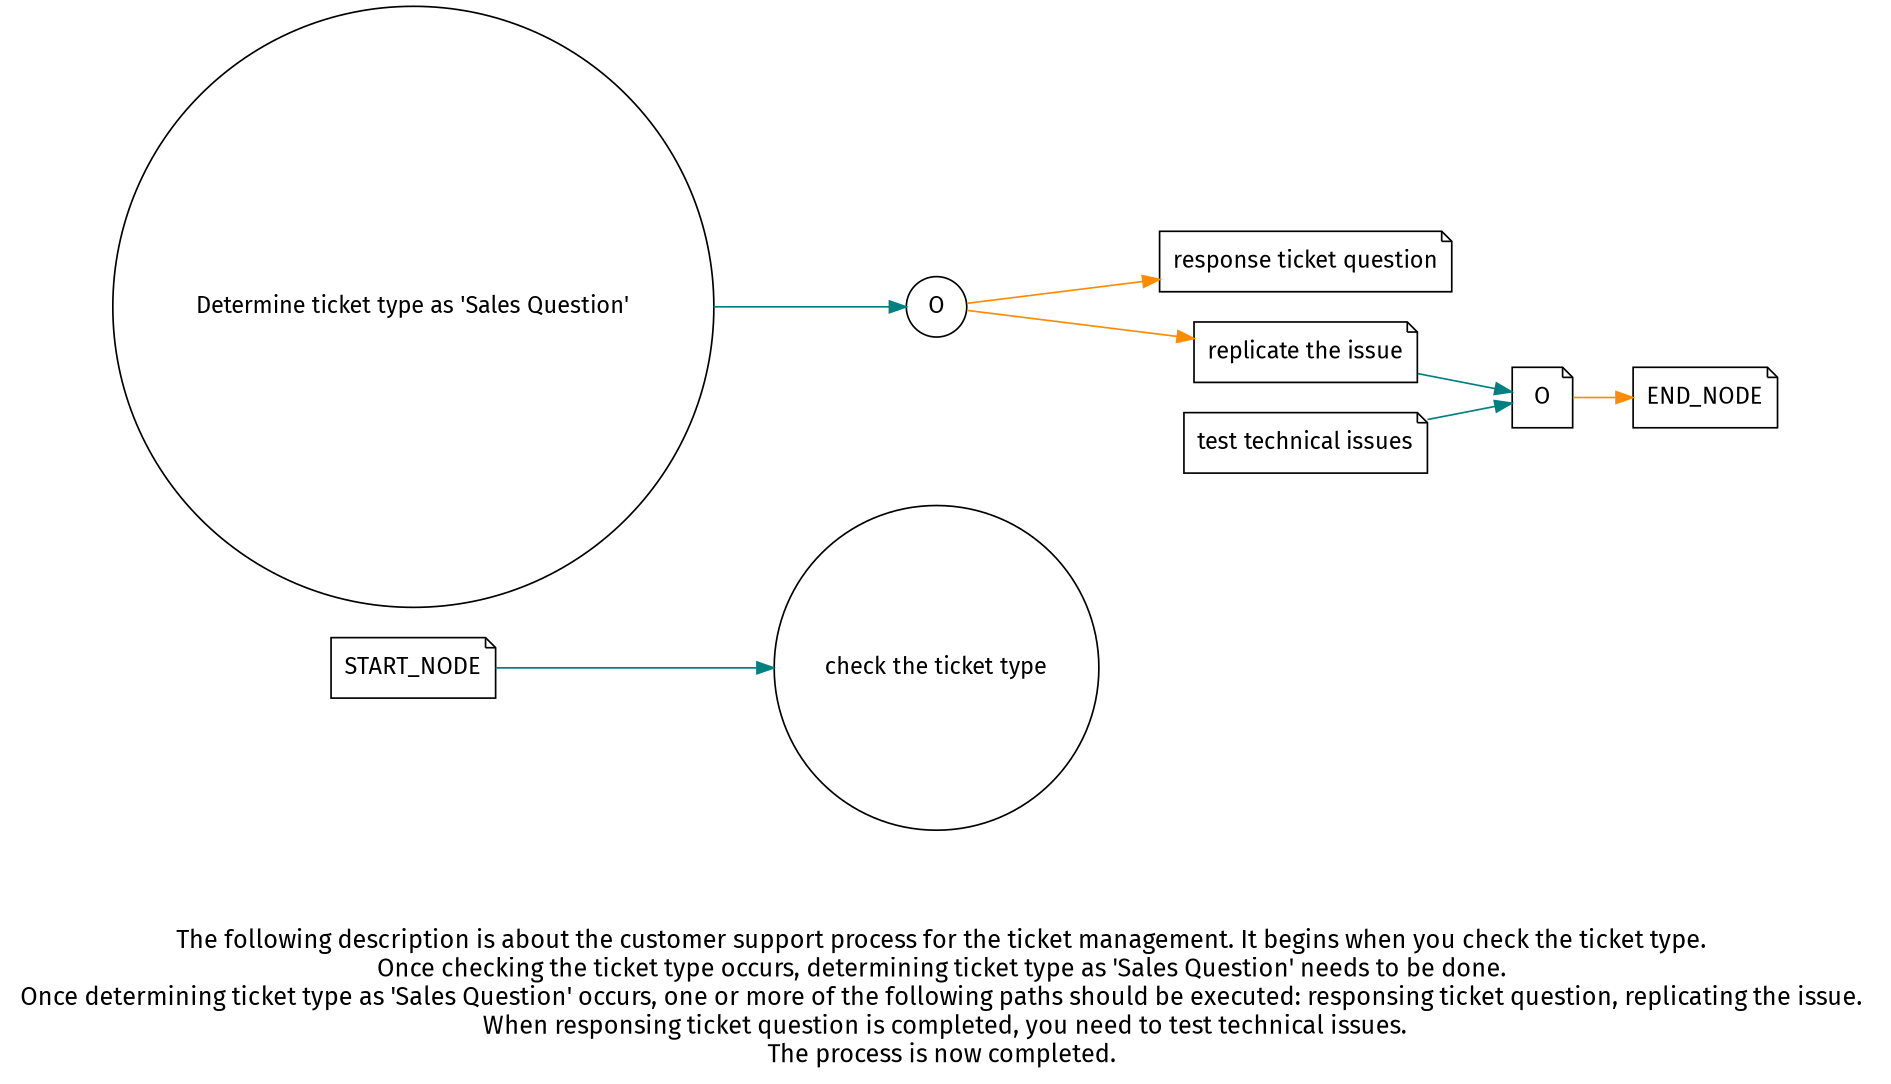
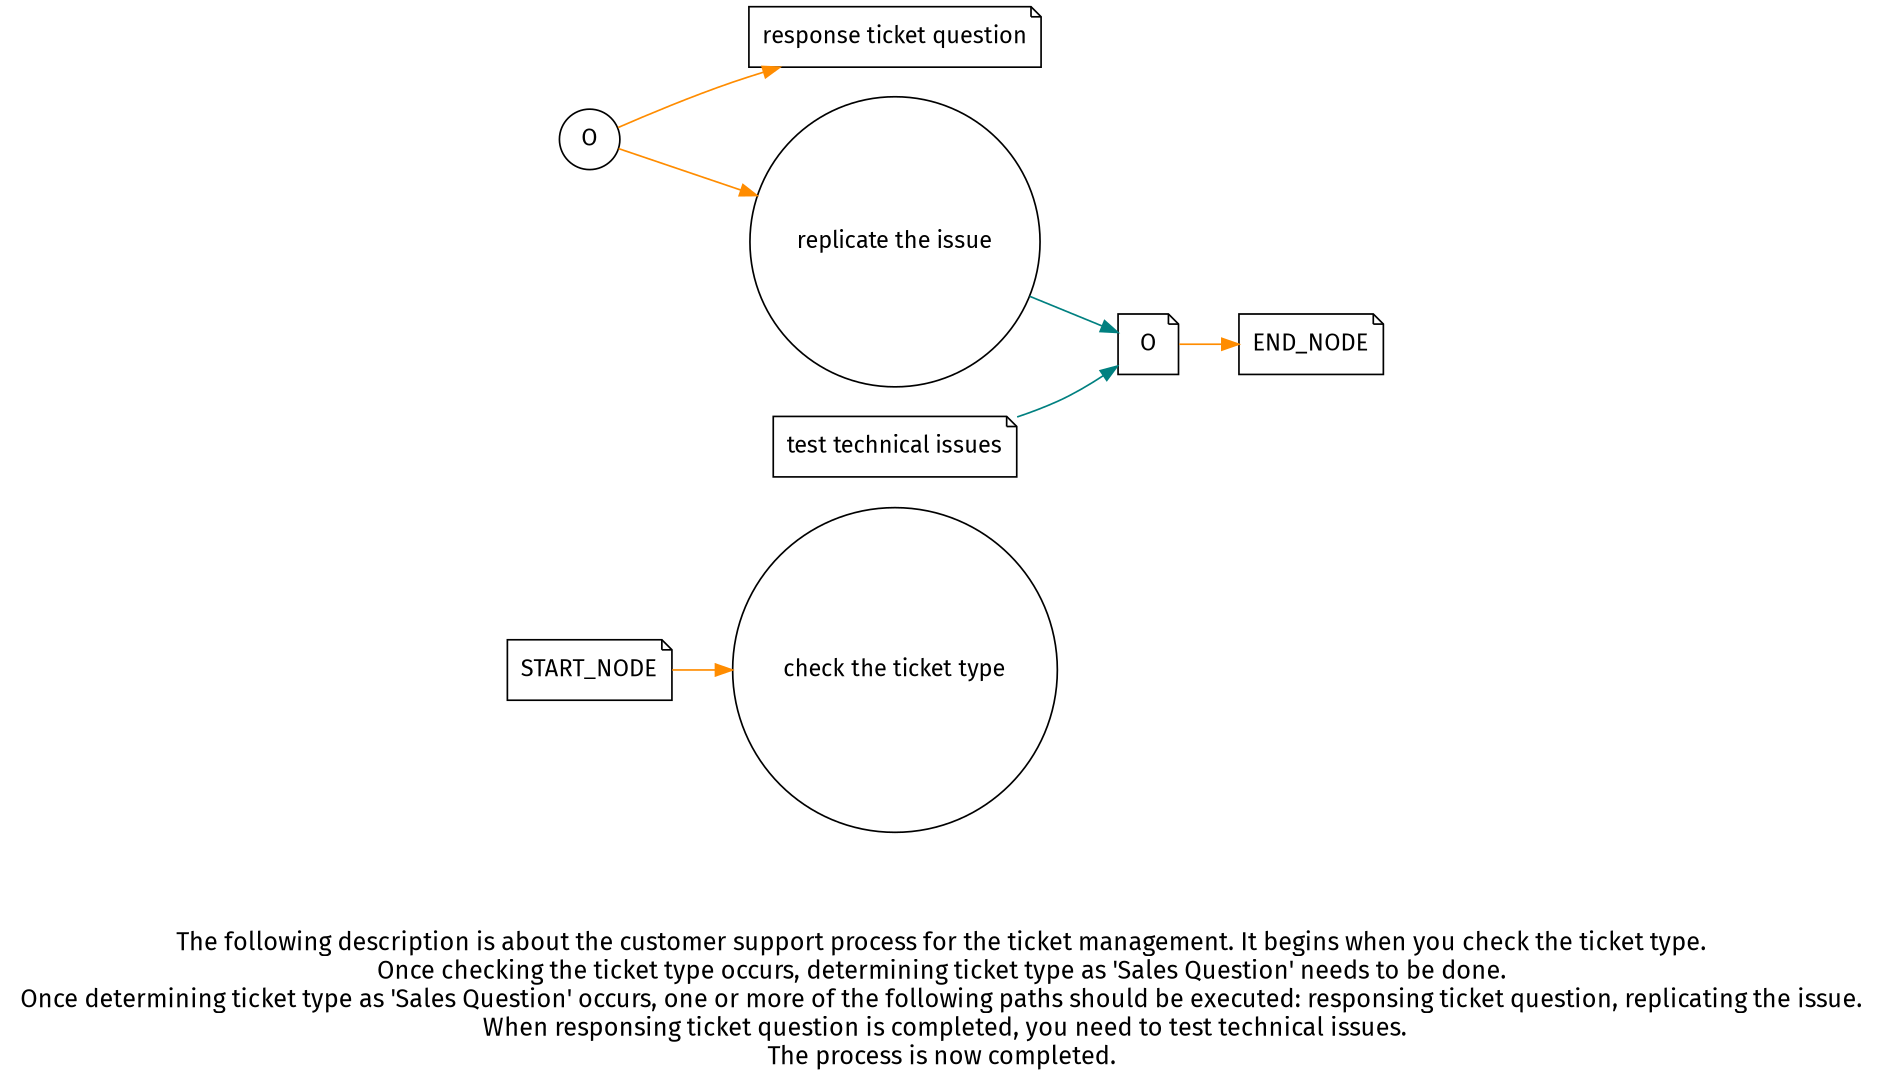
(413, 307) -> none
(1306, 352) -> (895, 242)
(626, 668) -> (694, 670)
